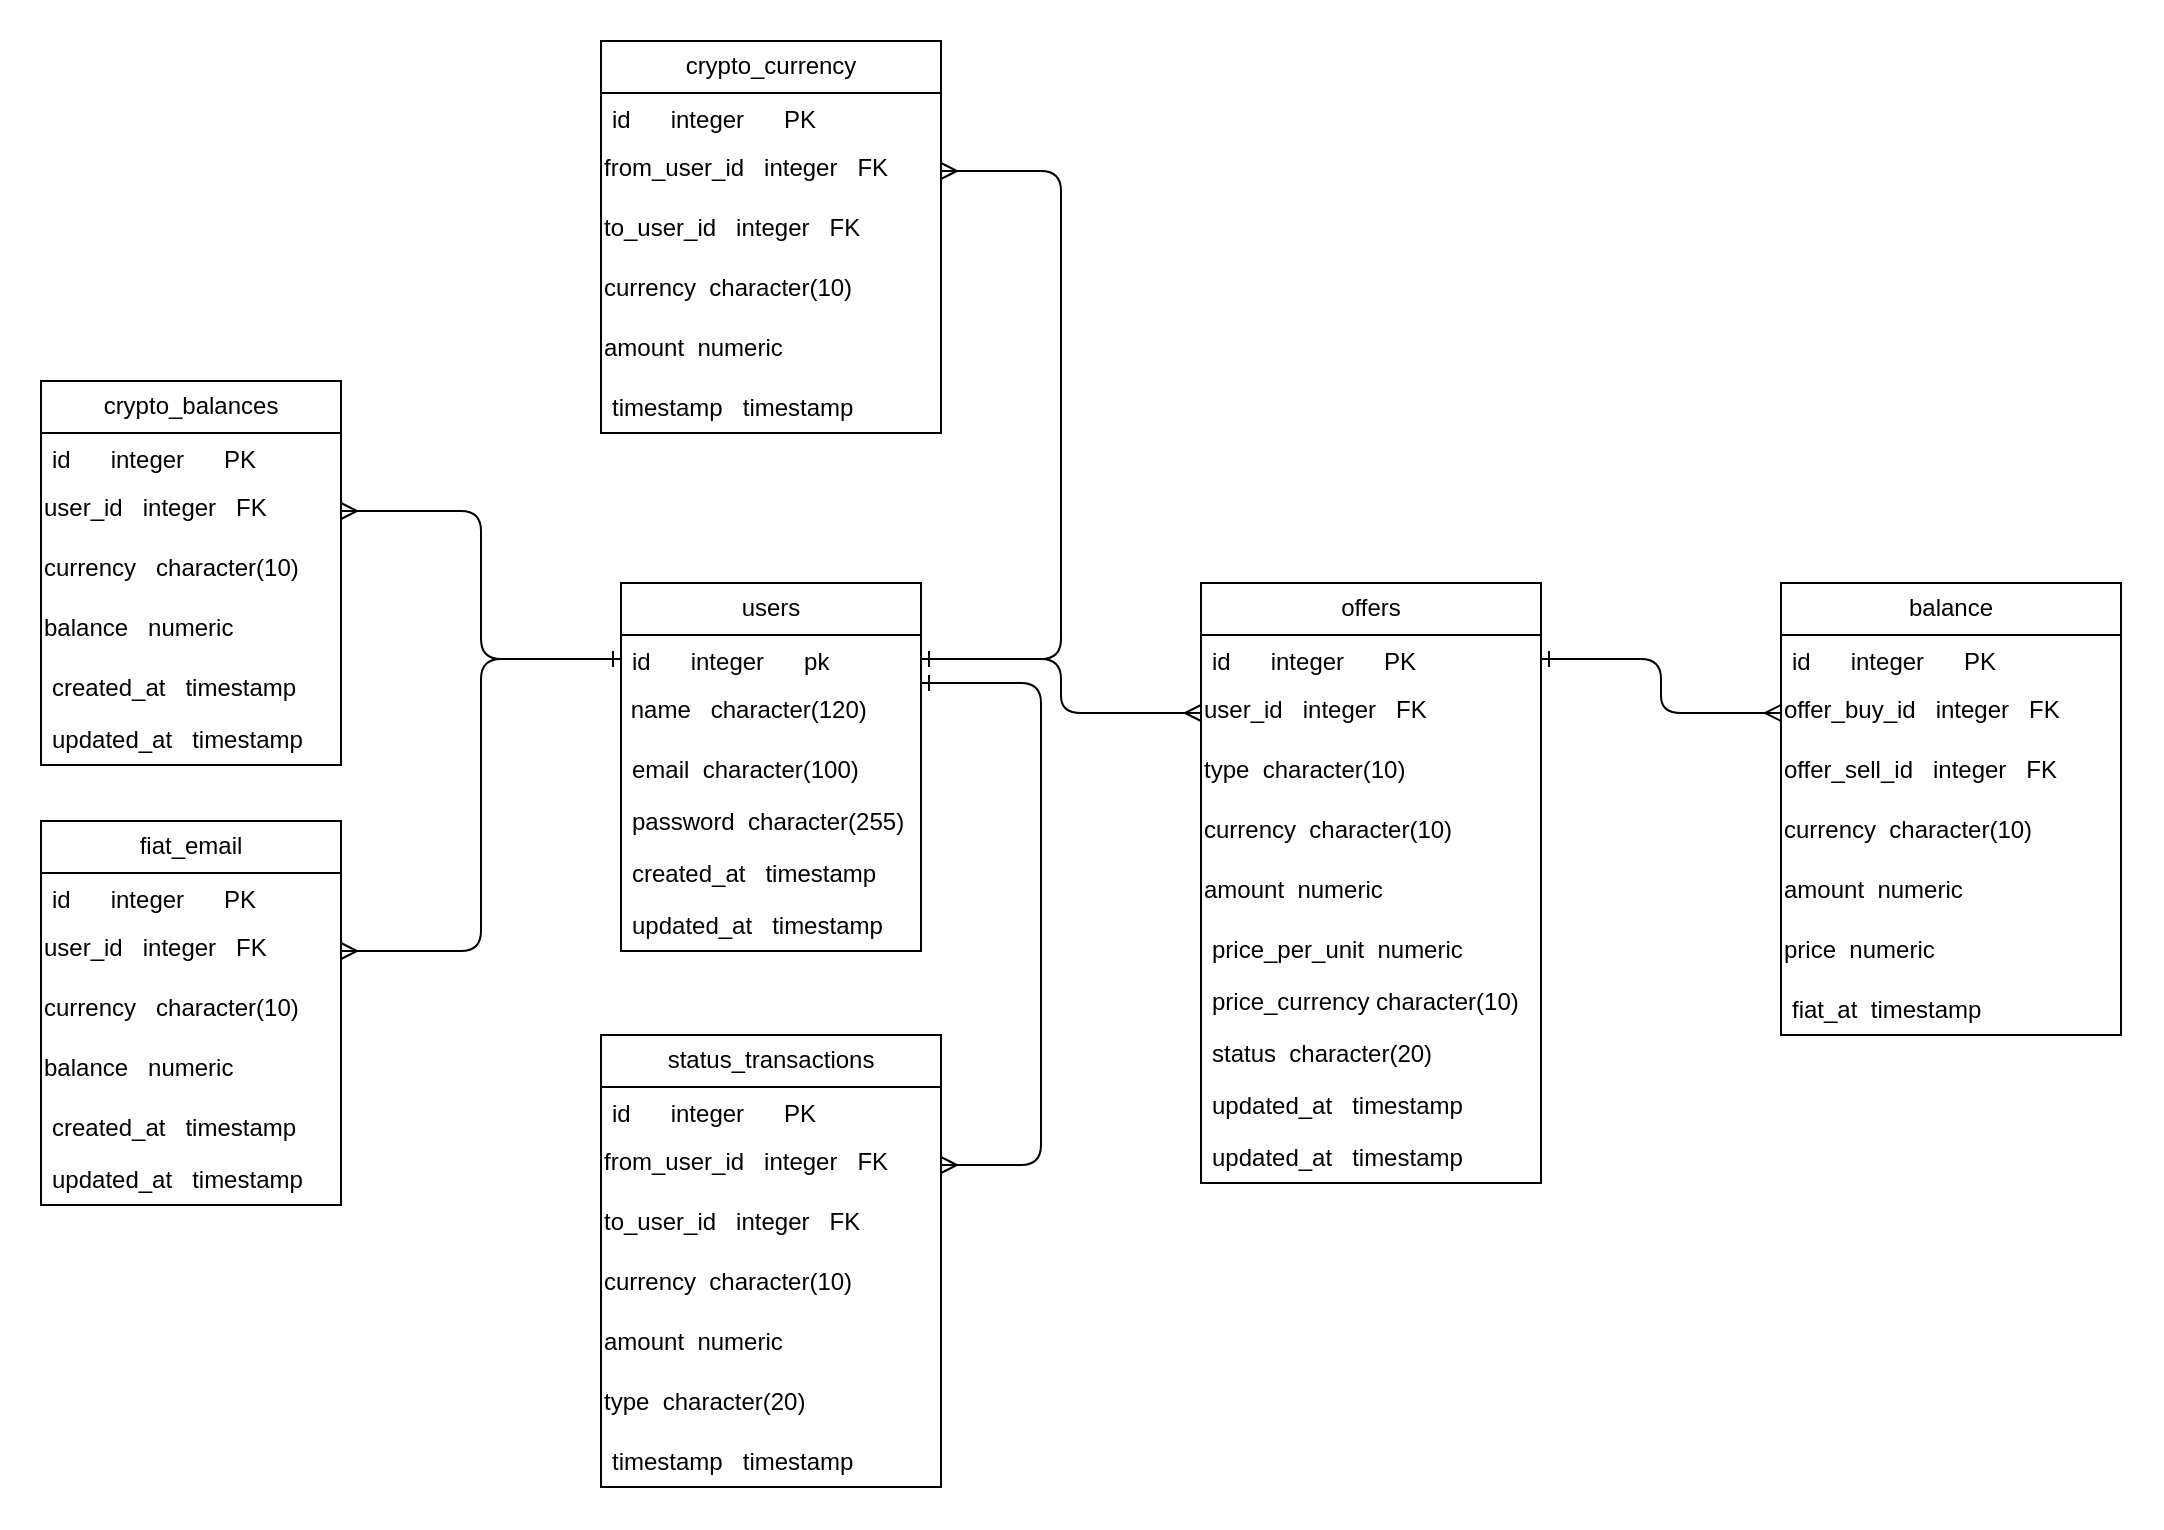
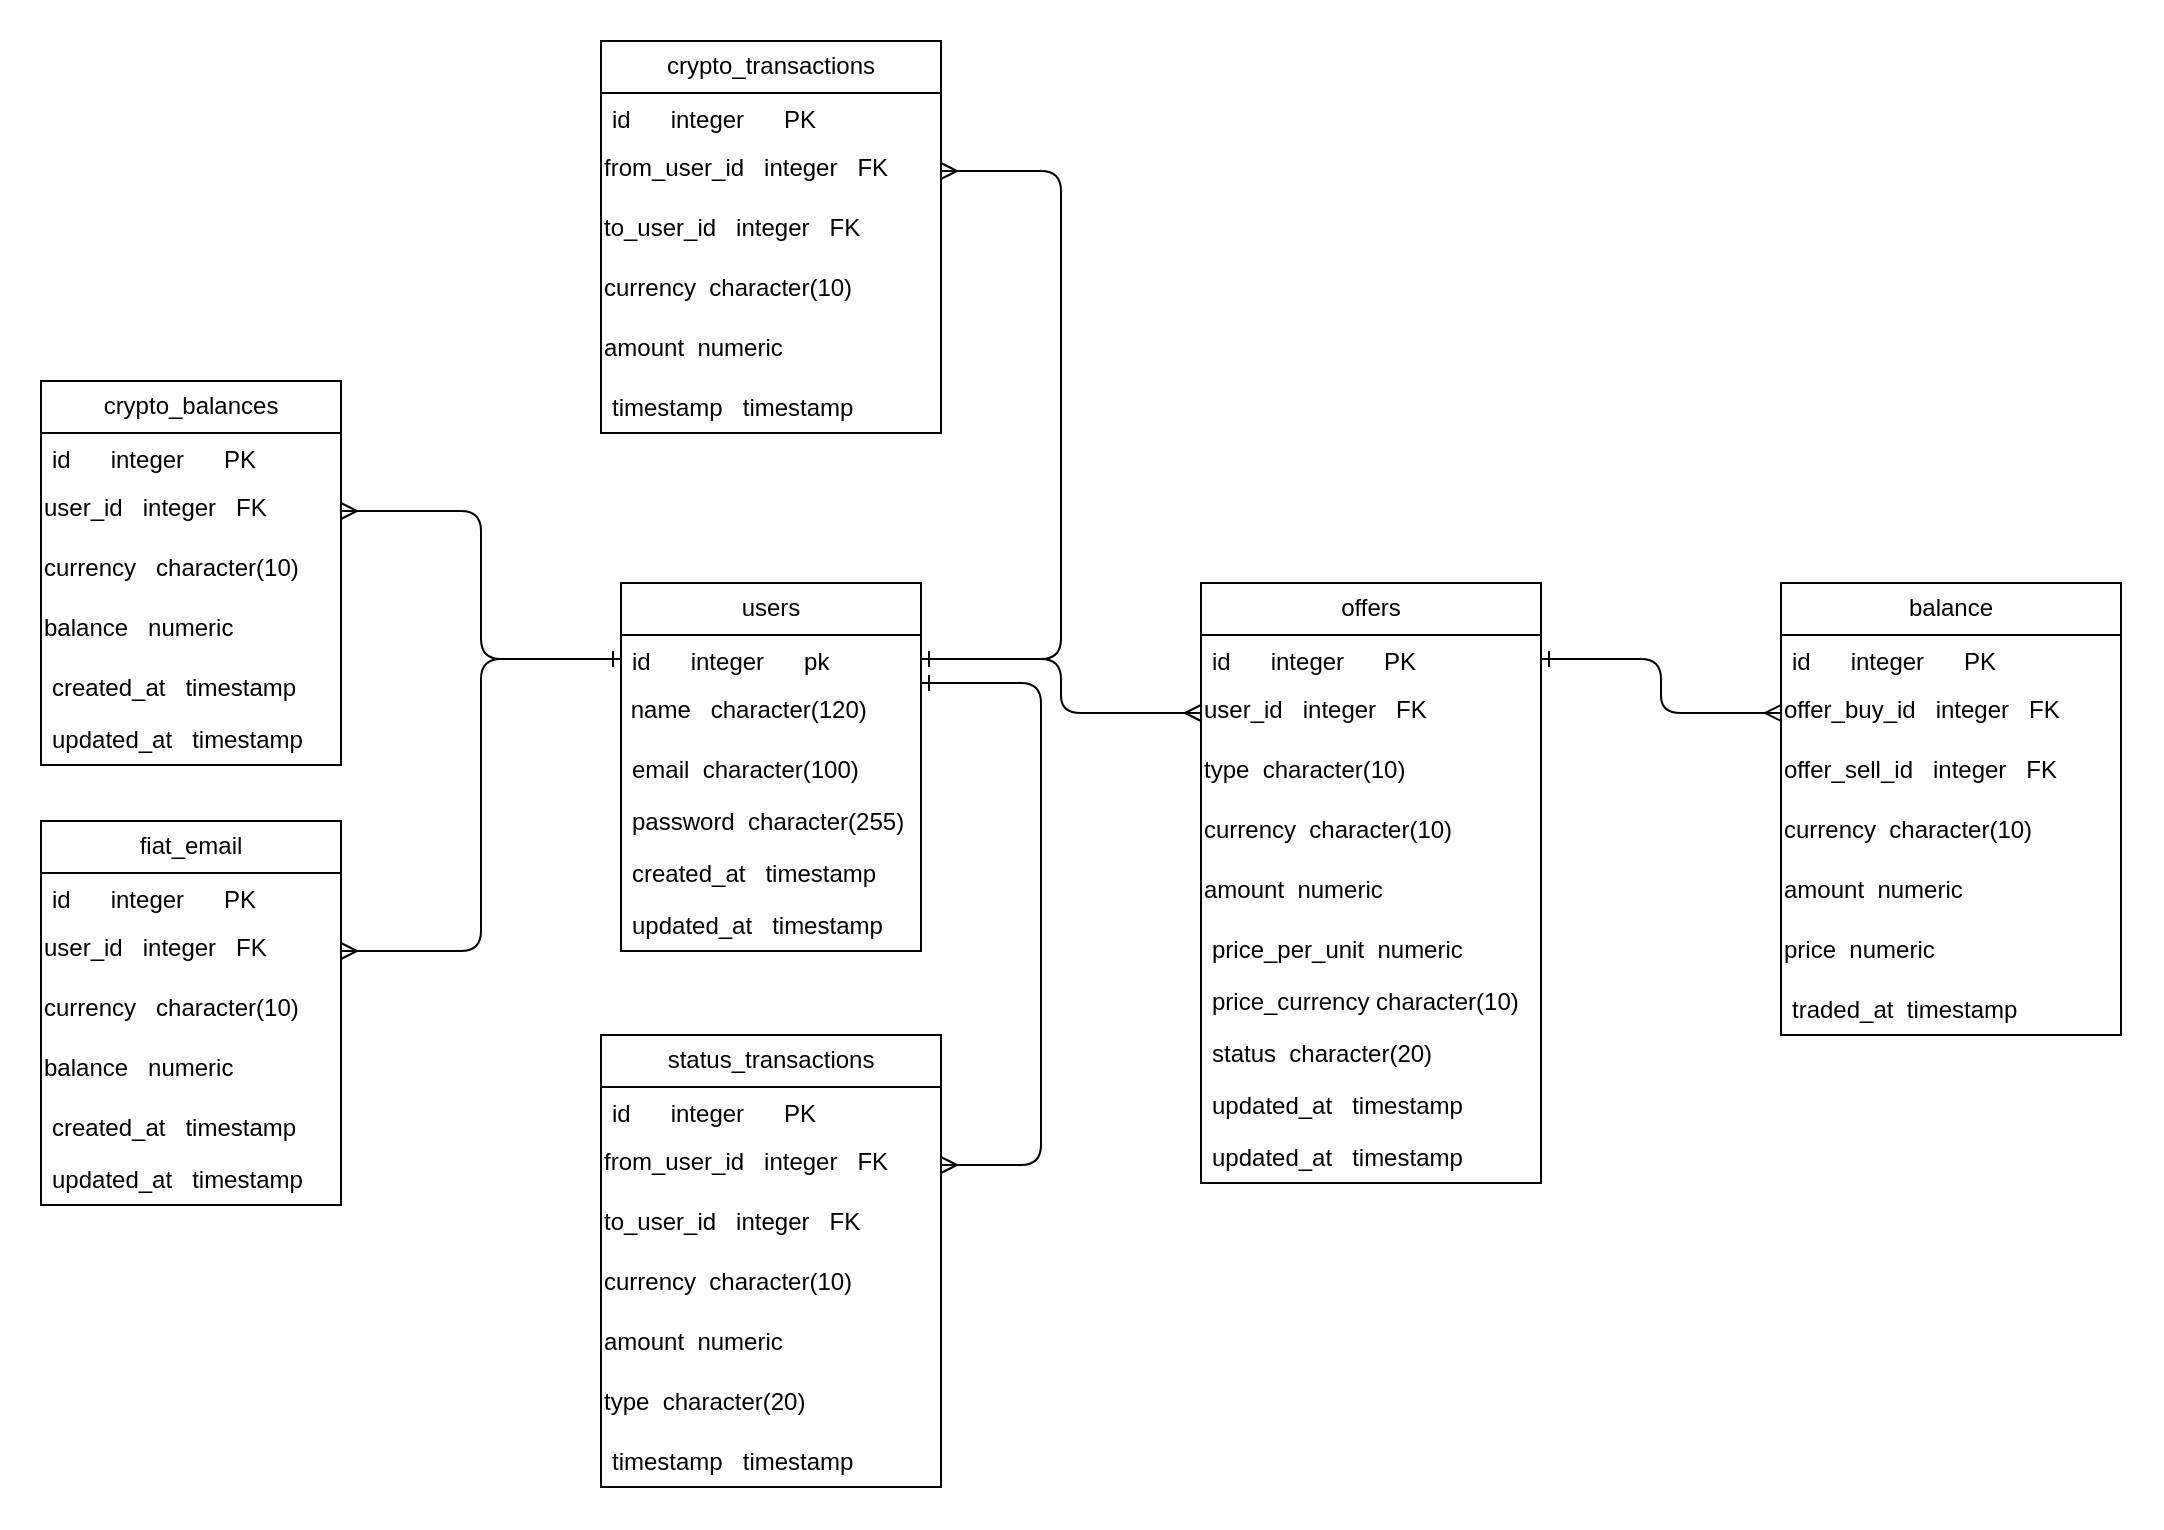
(772, 67) -> (772, 67)
(1908, 1011) -> (1924, 1011)
